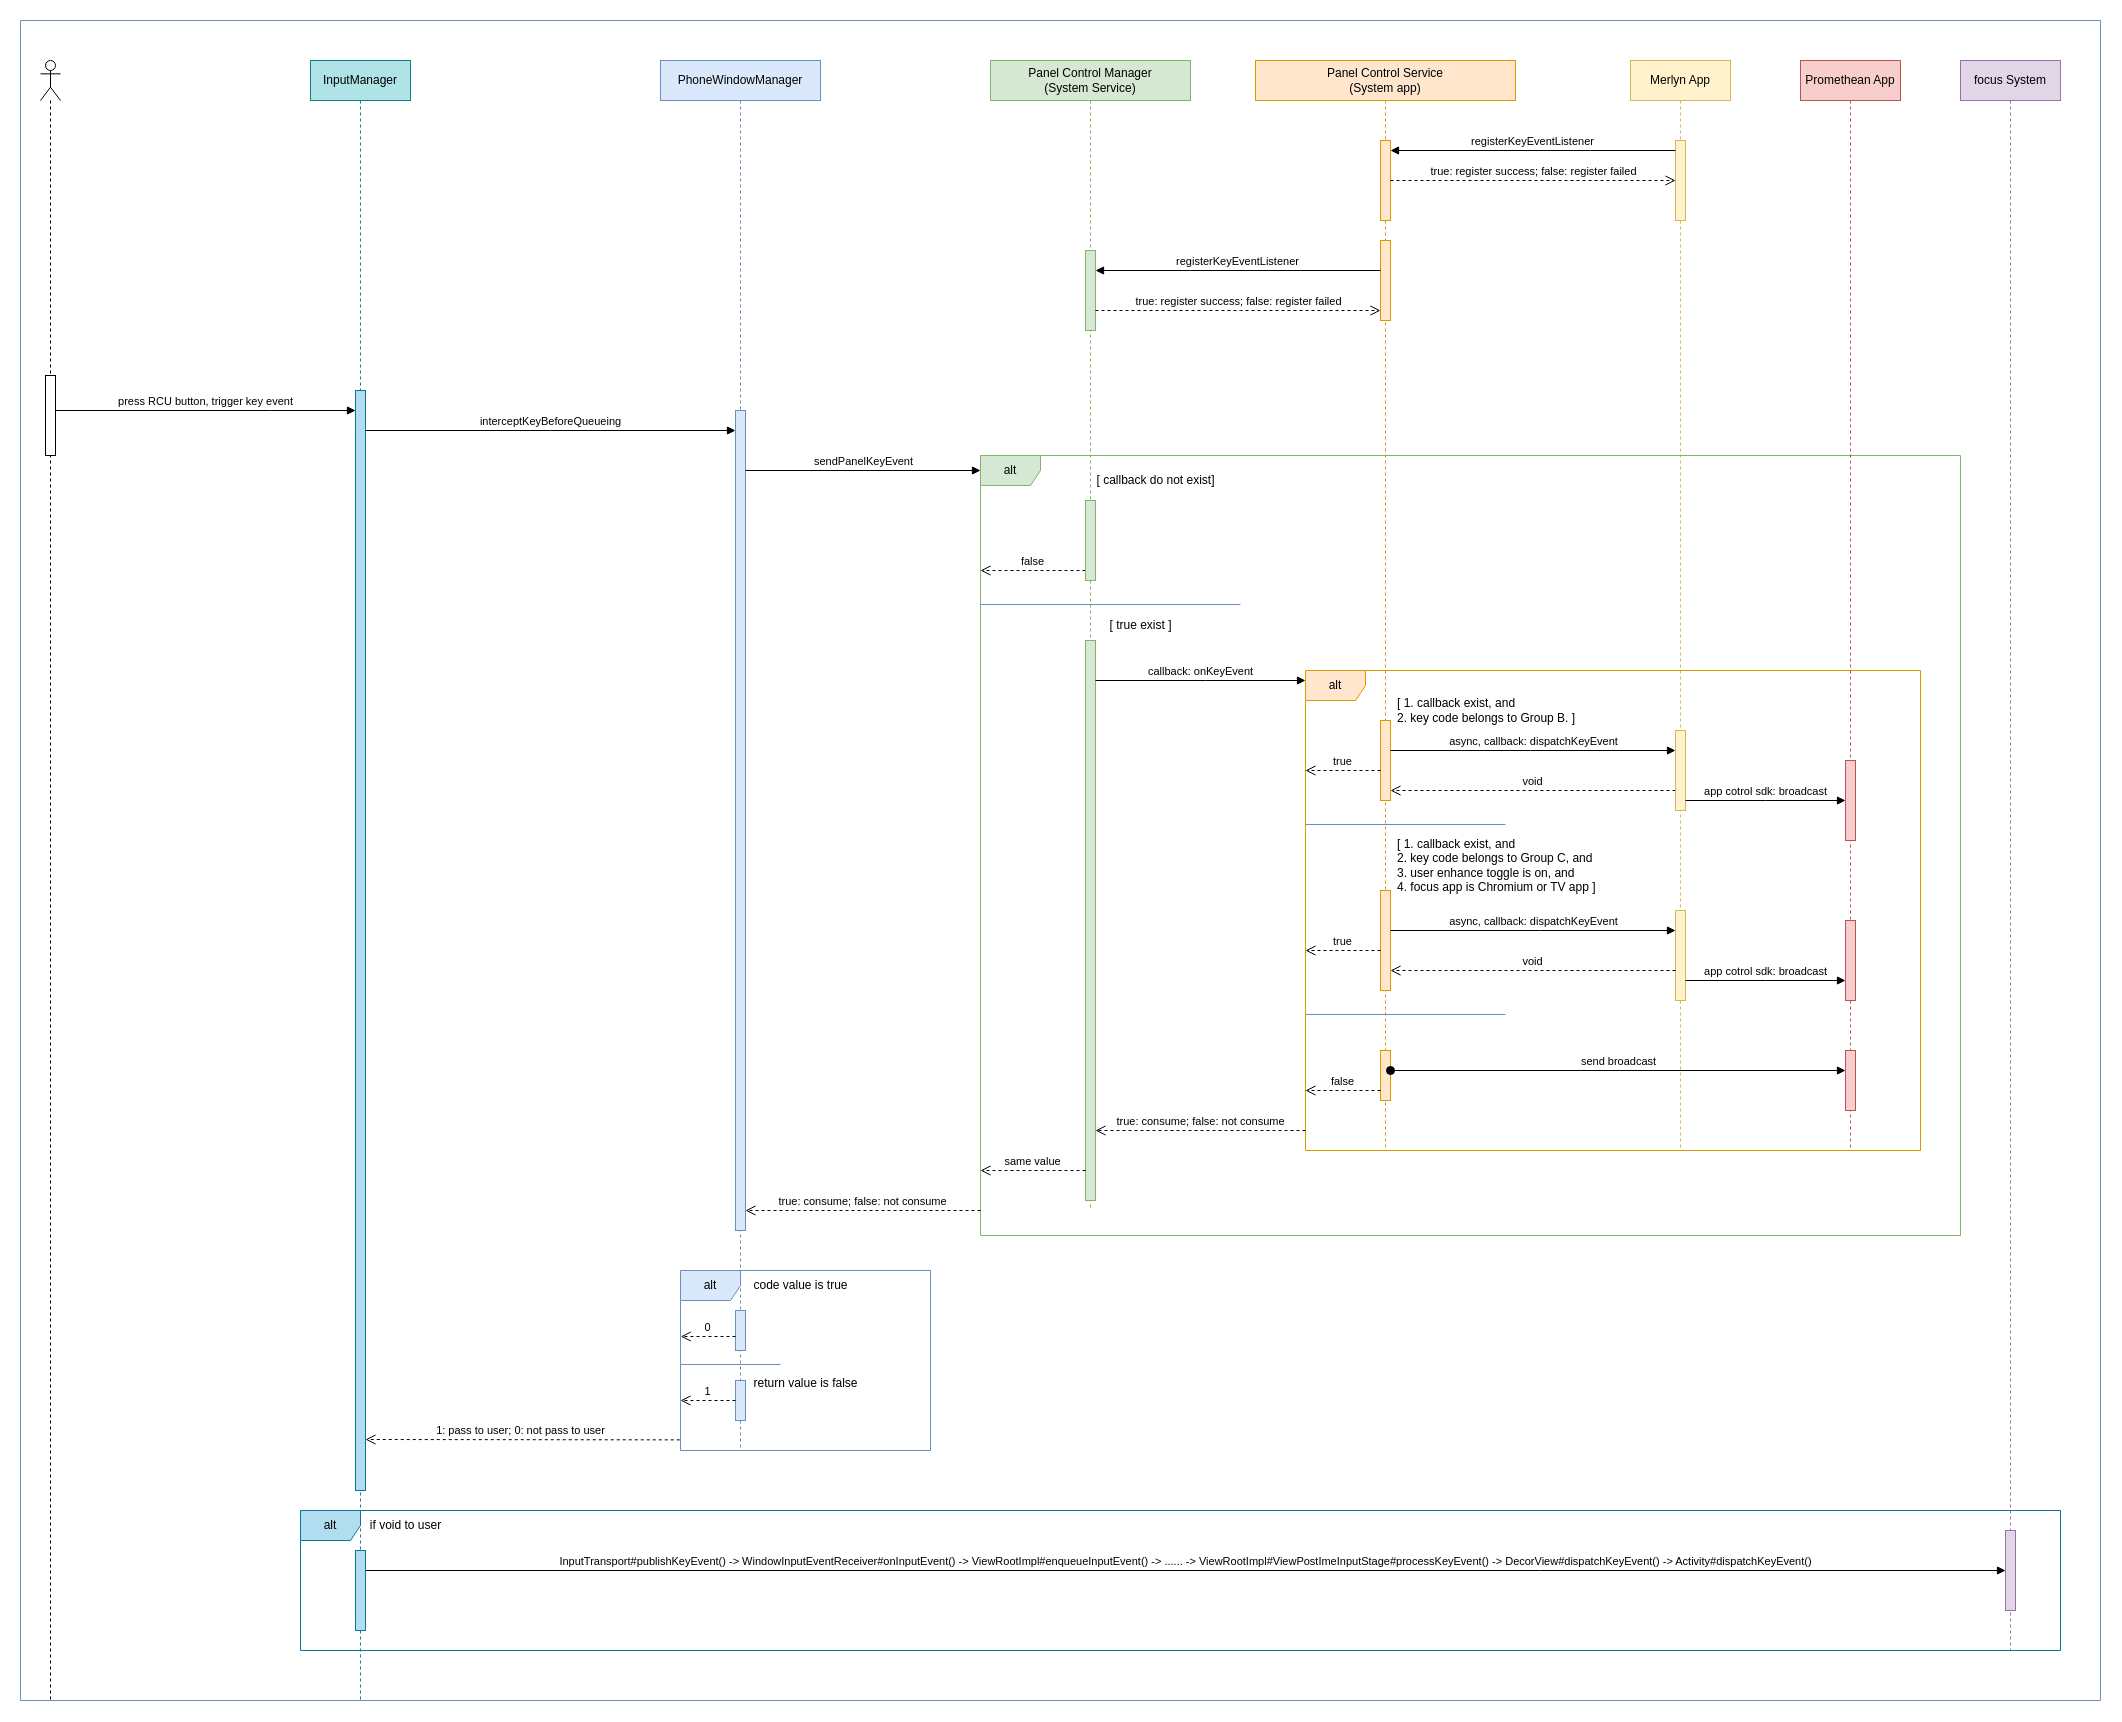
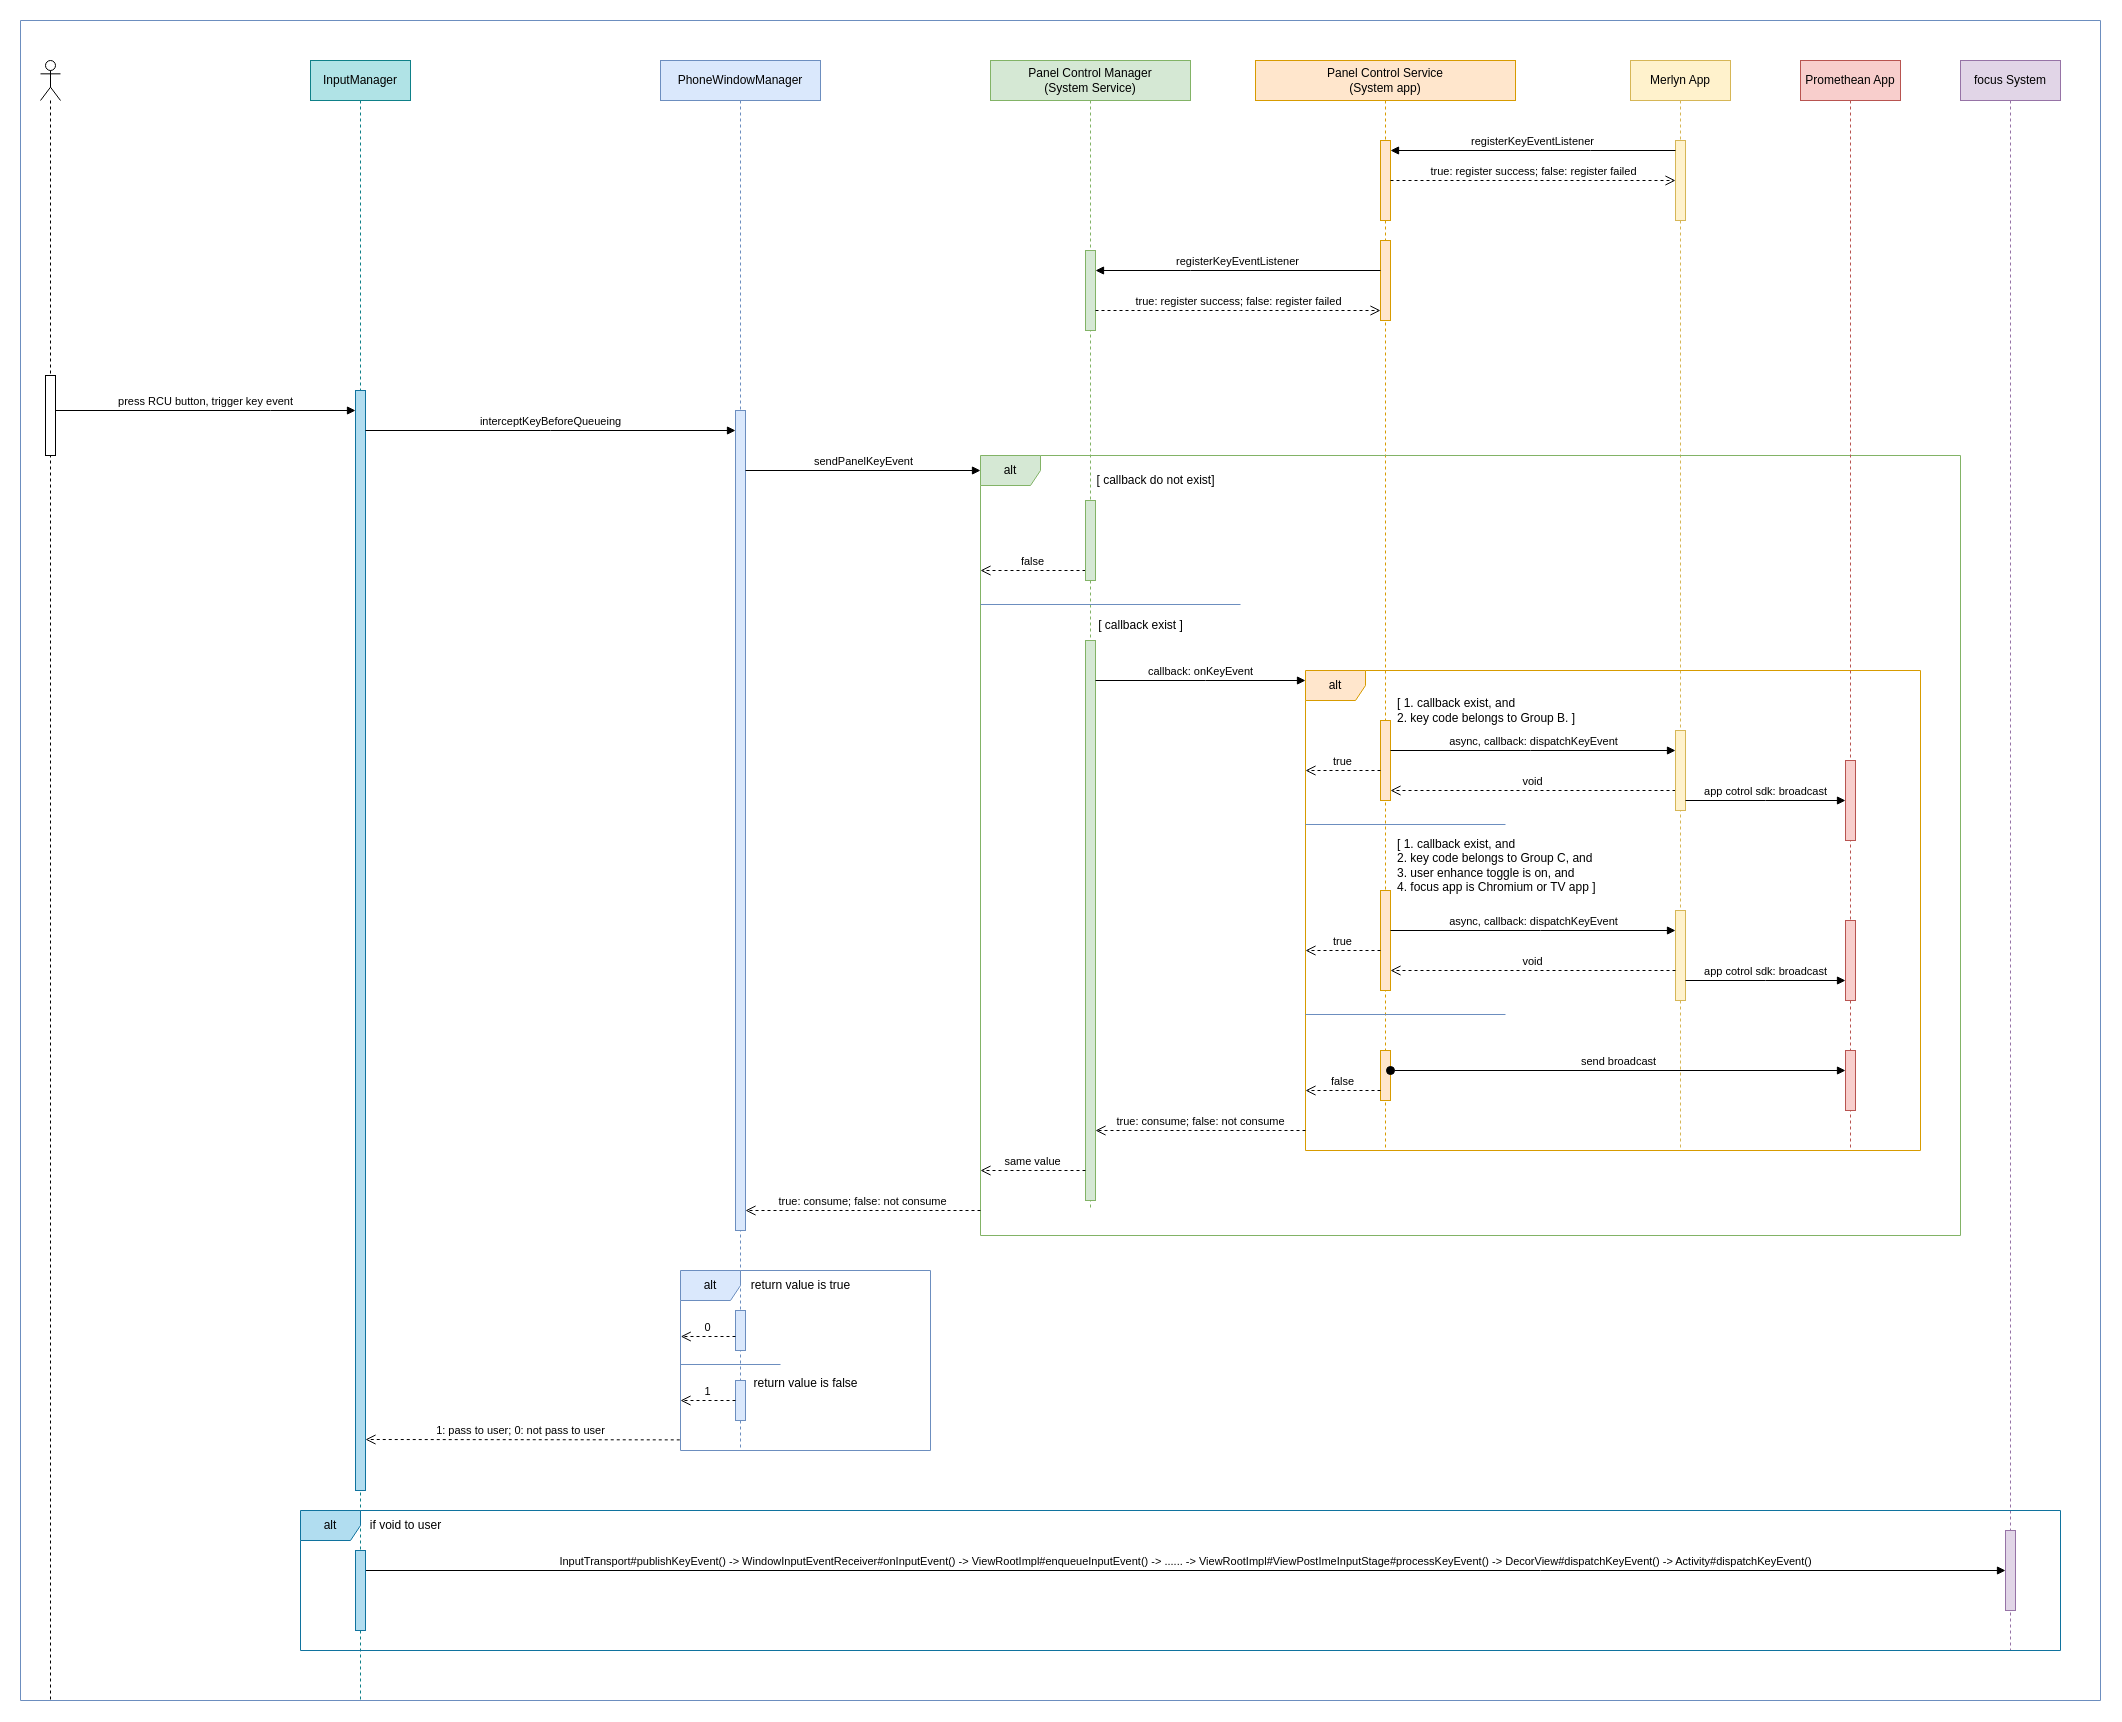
(1141, 626) -> (1141, 626)
(801, 1286) -> (801, 1286)
